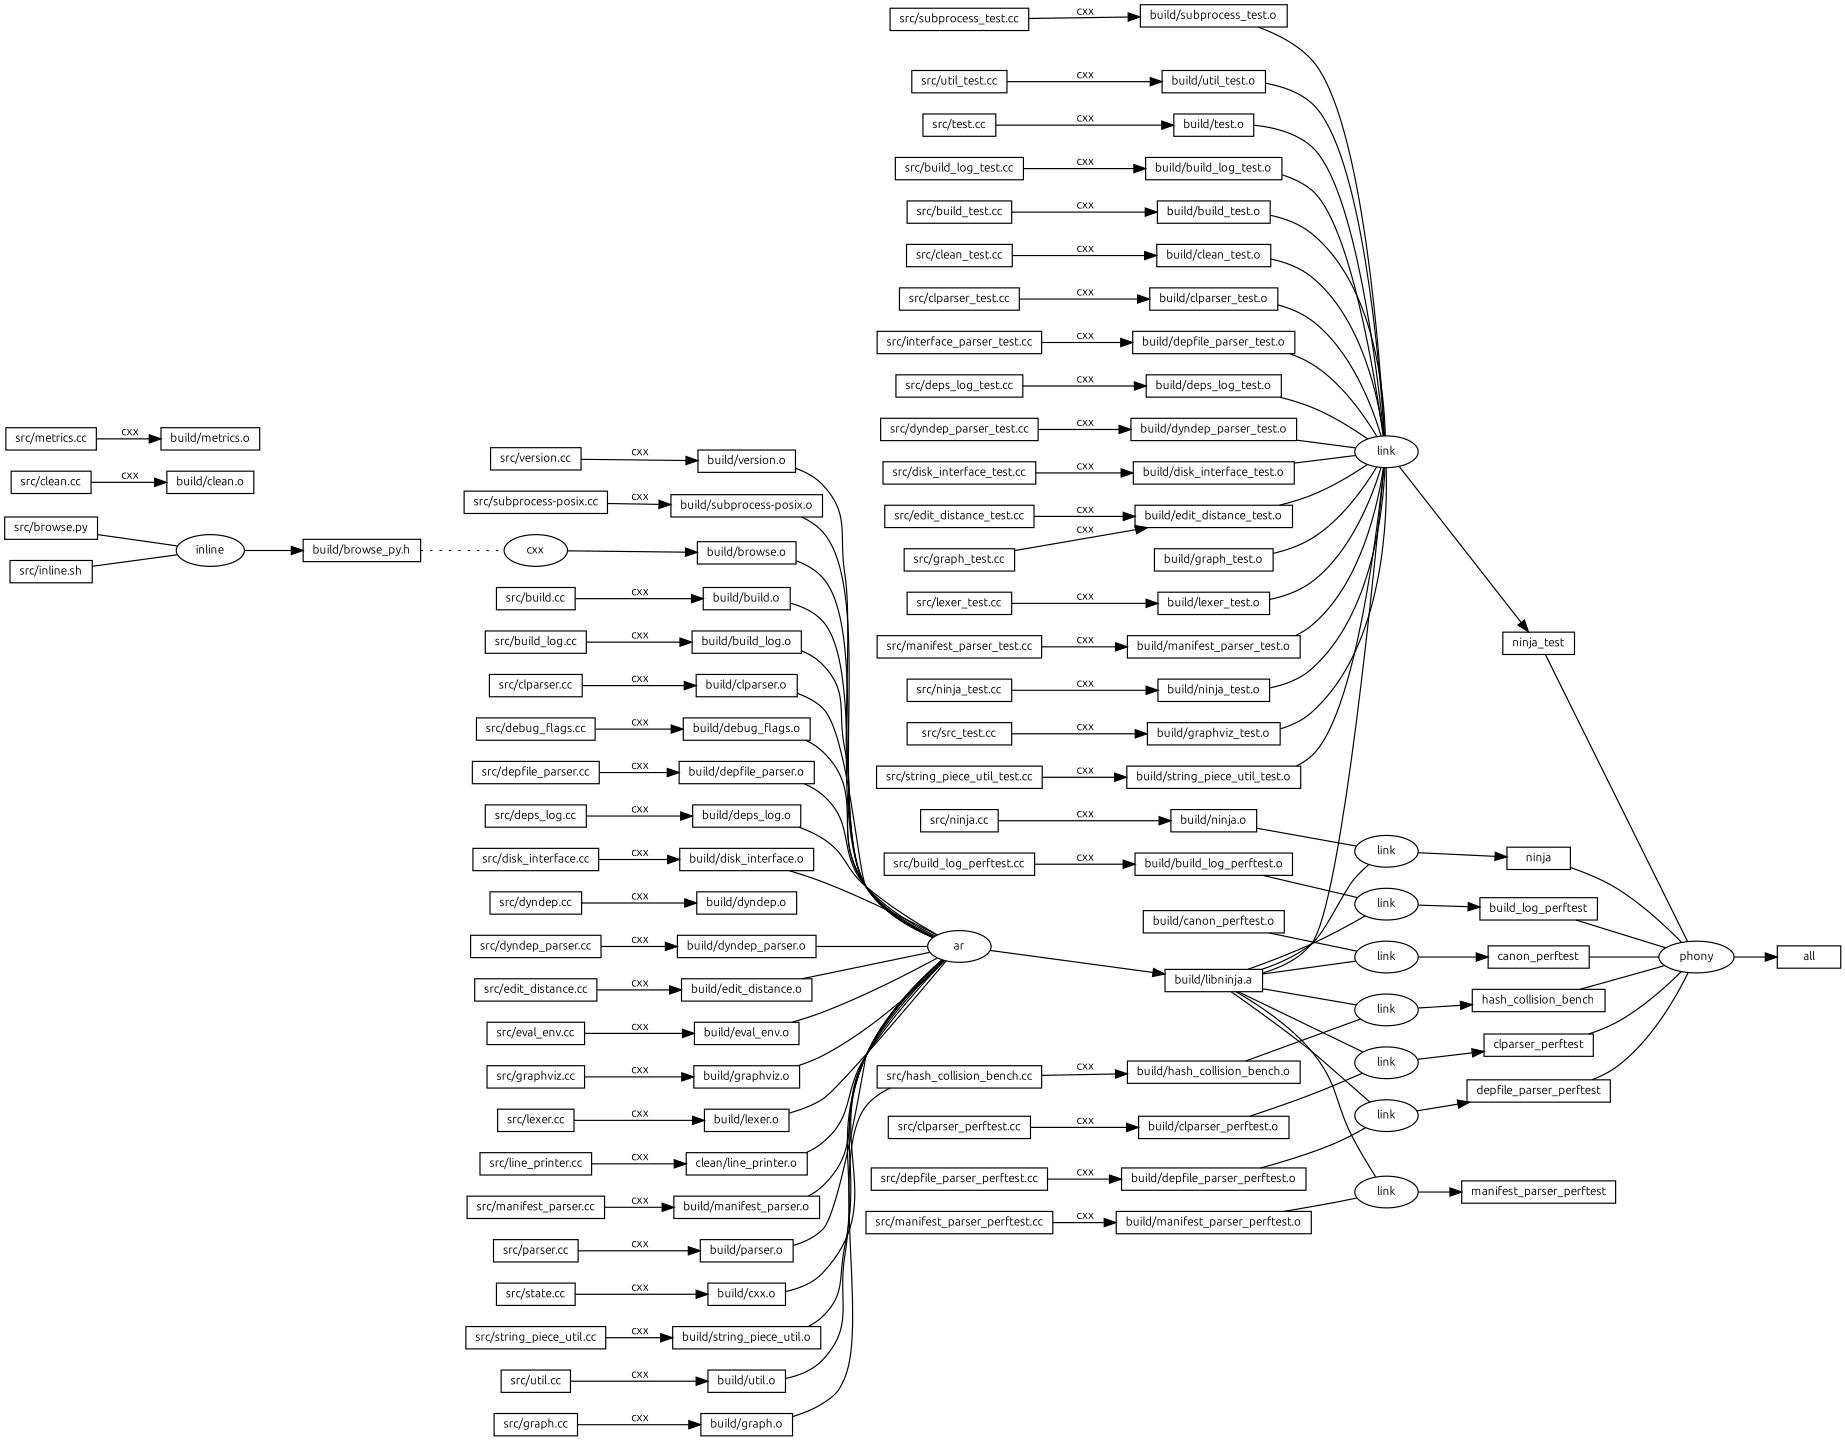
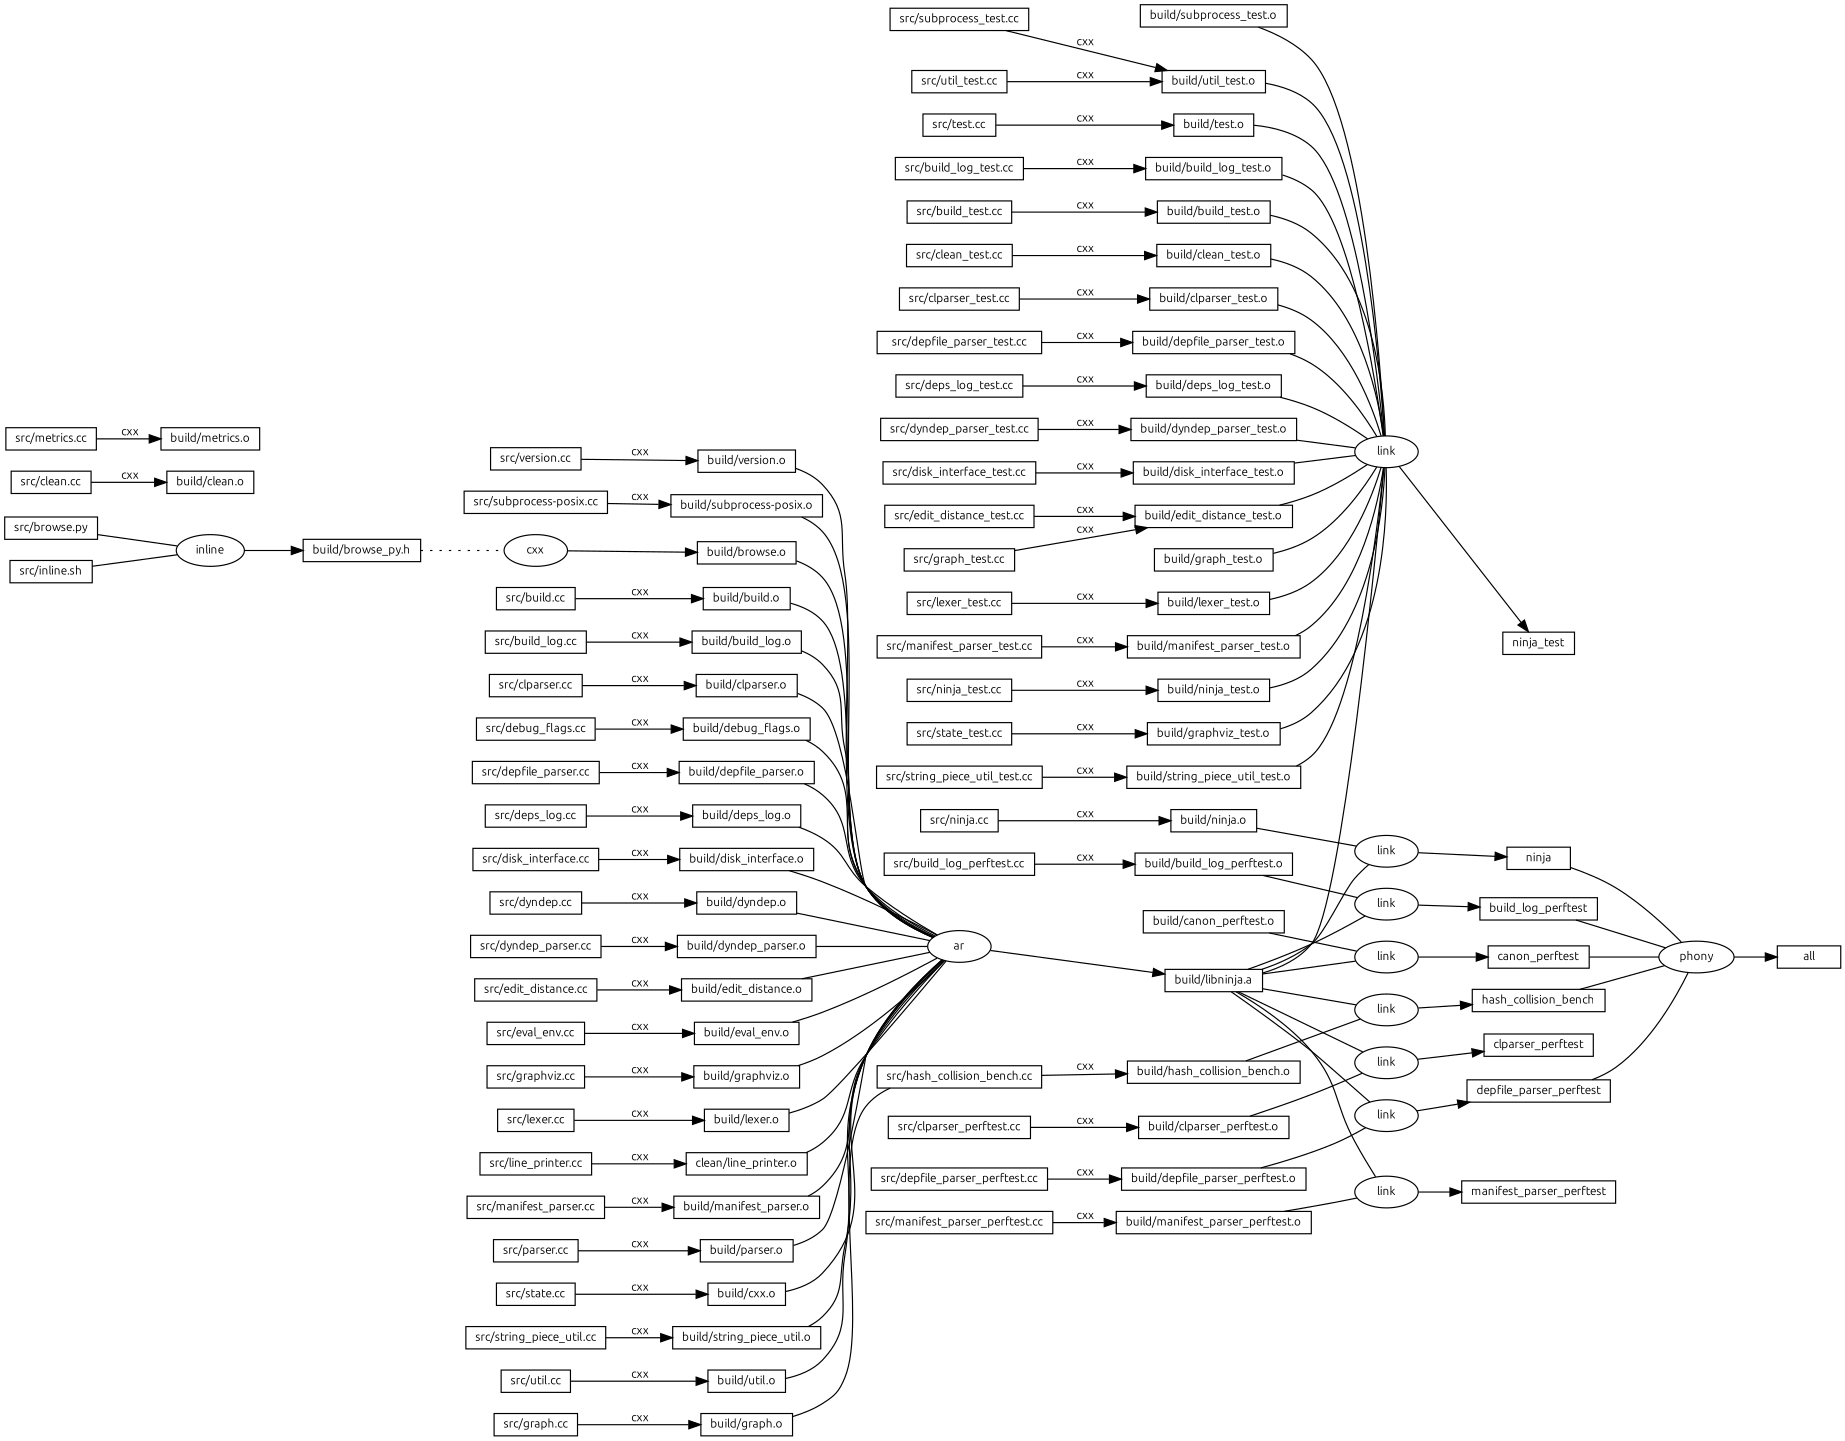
(1078, 18) -> (1081, 49)
(959, 343) -> (959, 343)
(959, 734) -> (959, 734)
(1616, 798) -> none
none -> (863, 927)
(1639, 1008) -> none
